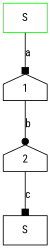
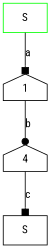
(25, 160) -> (25, 160)
